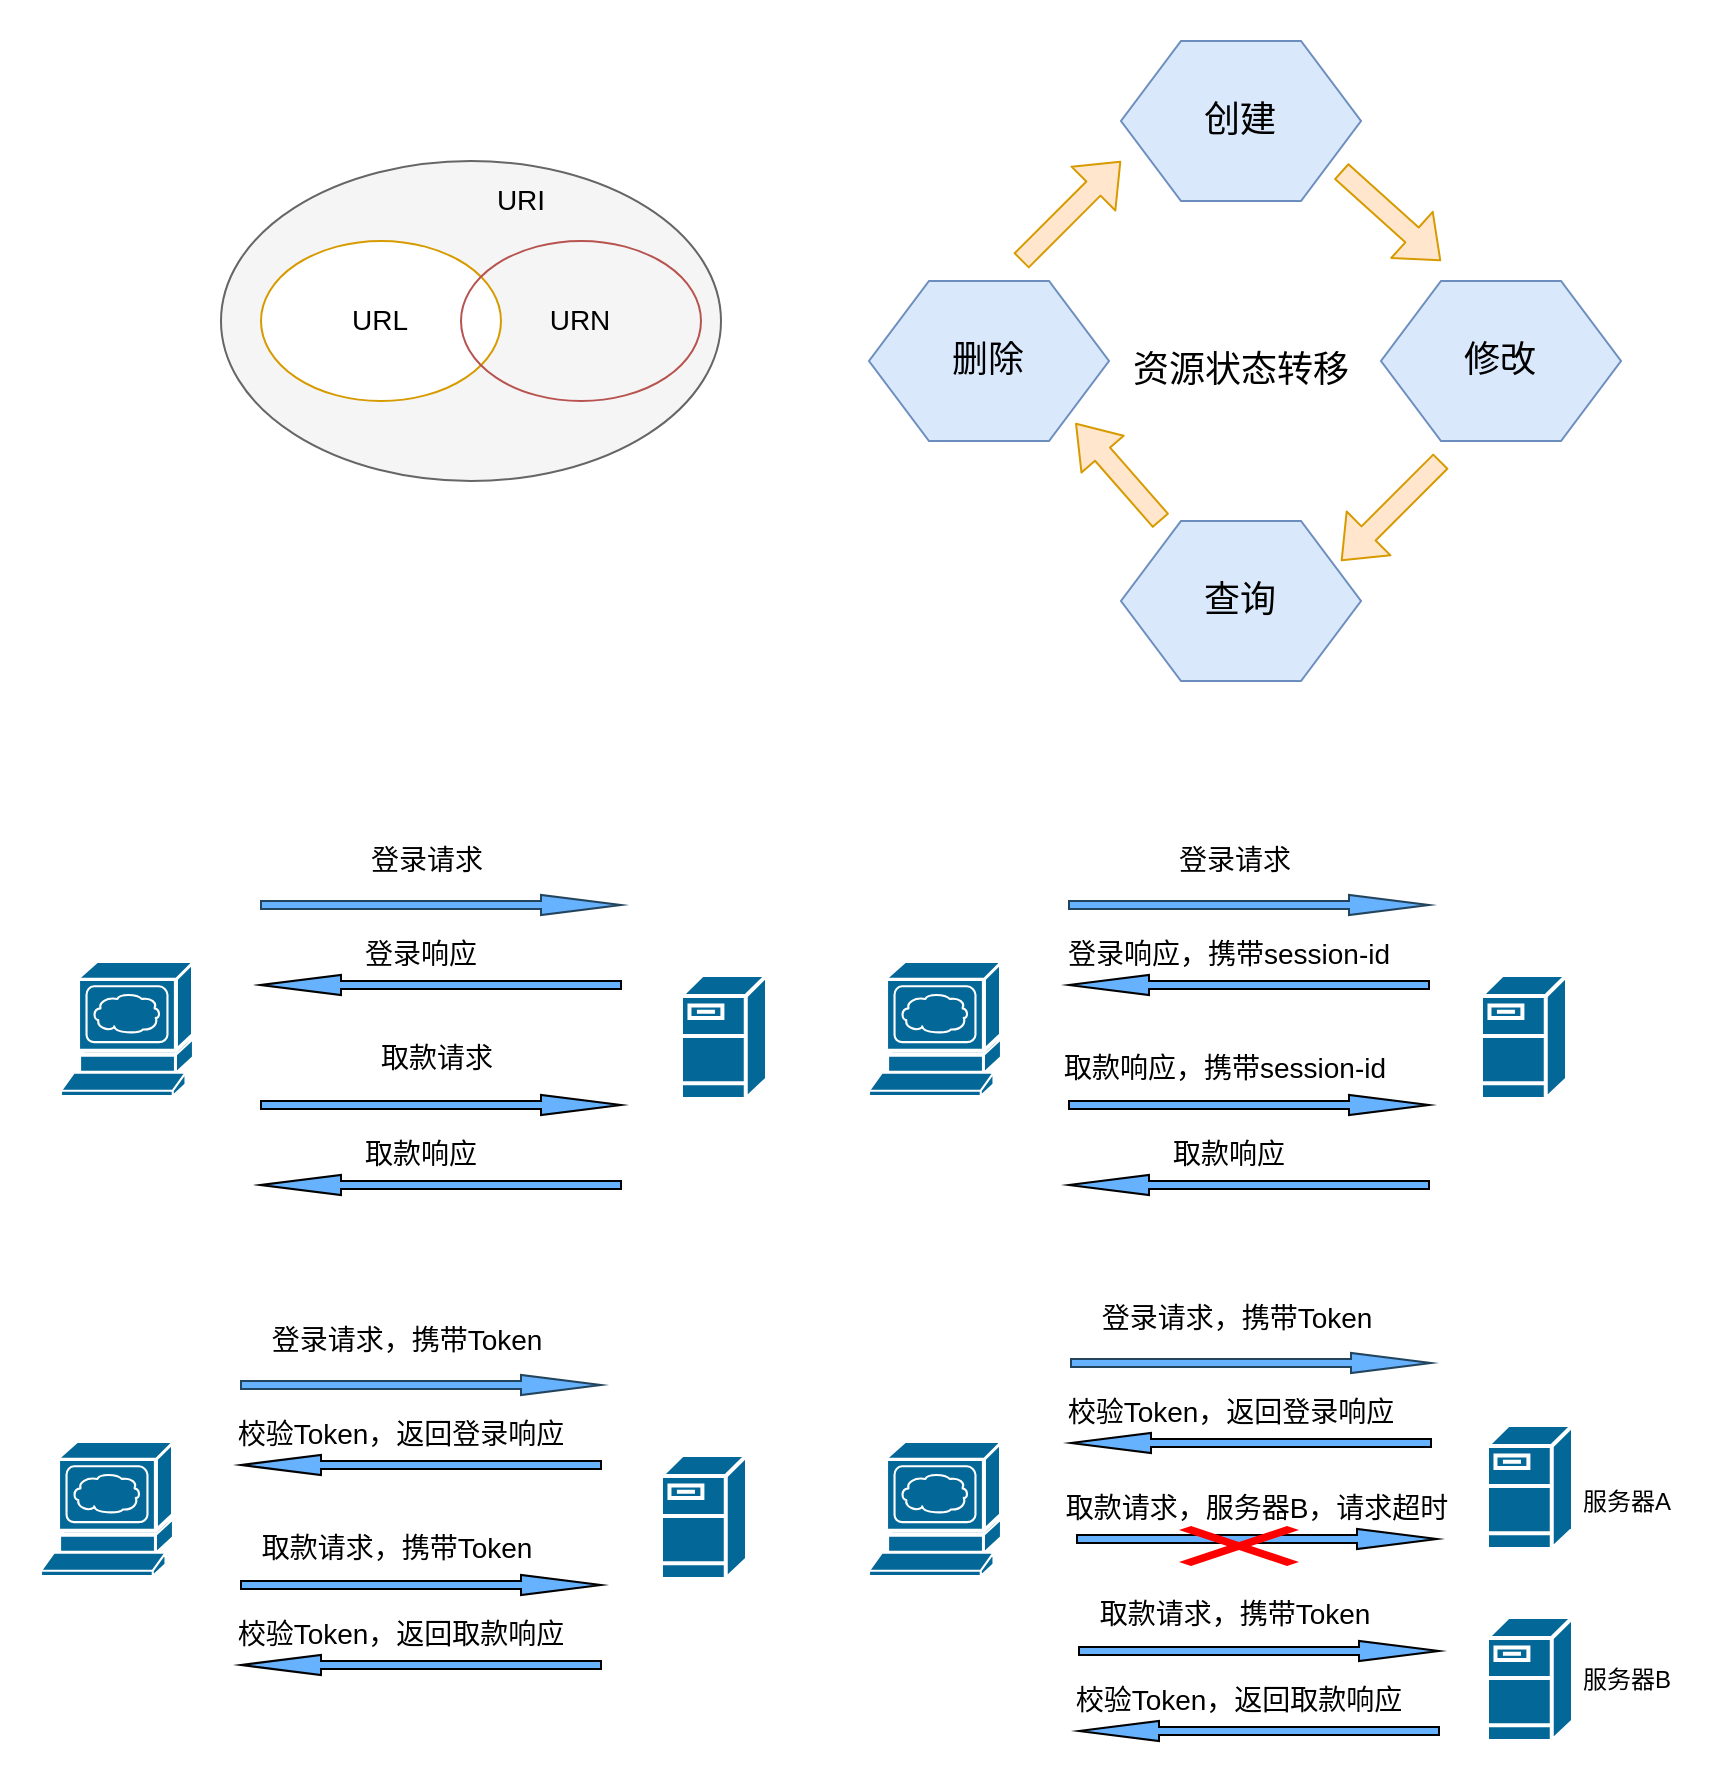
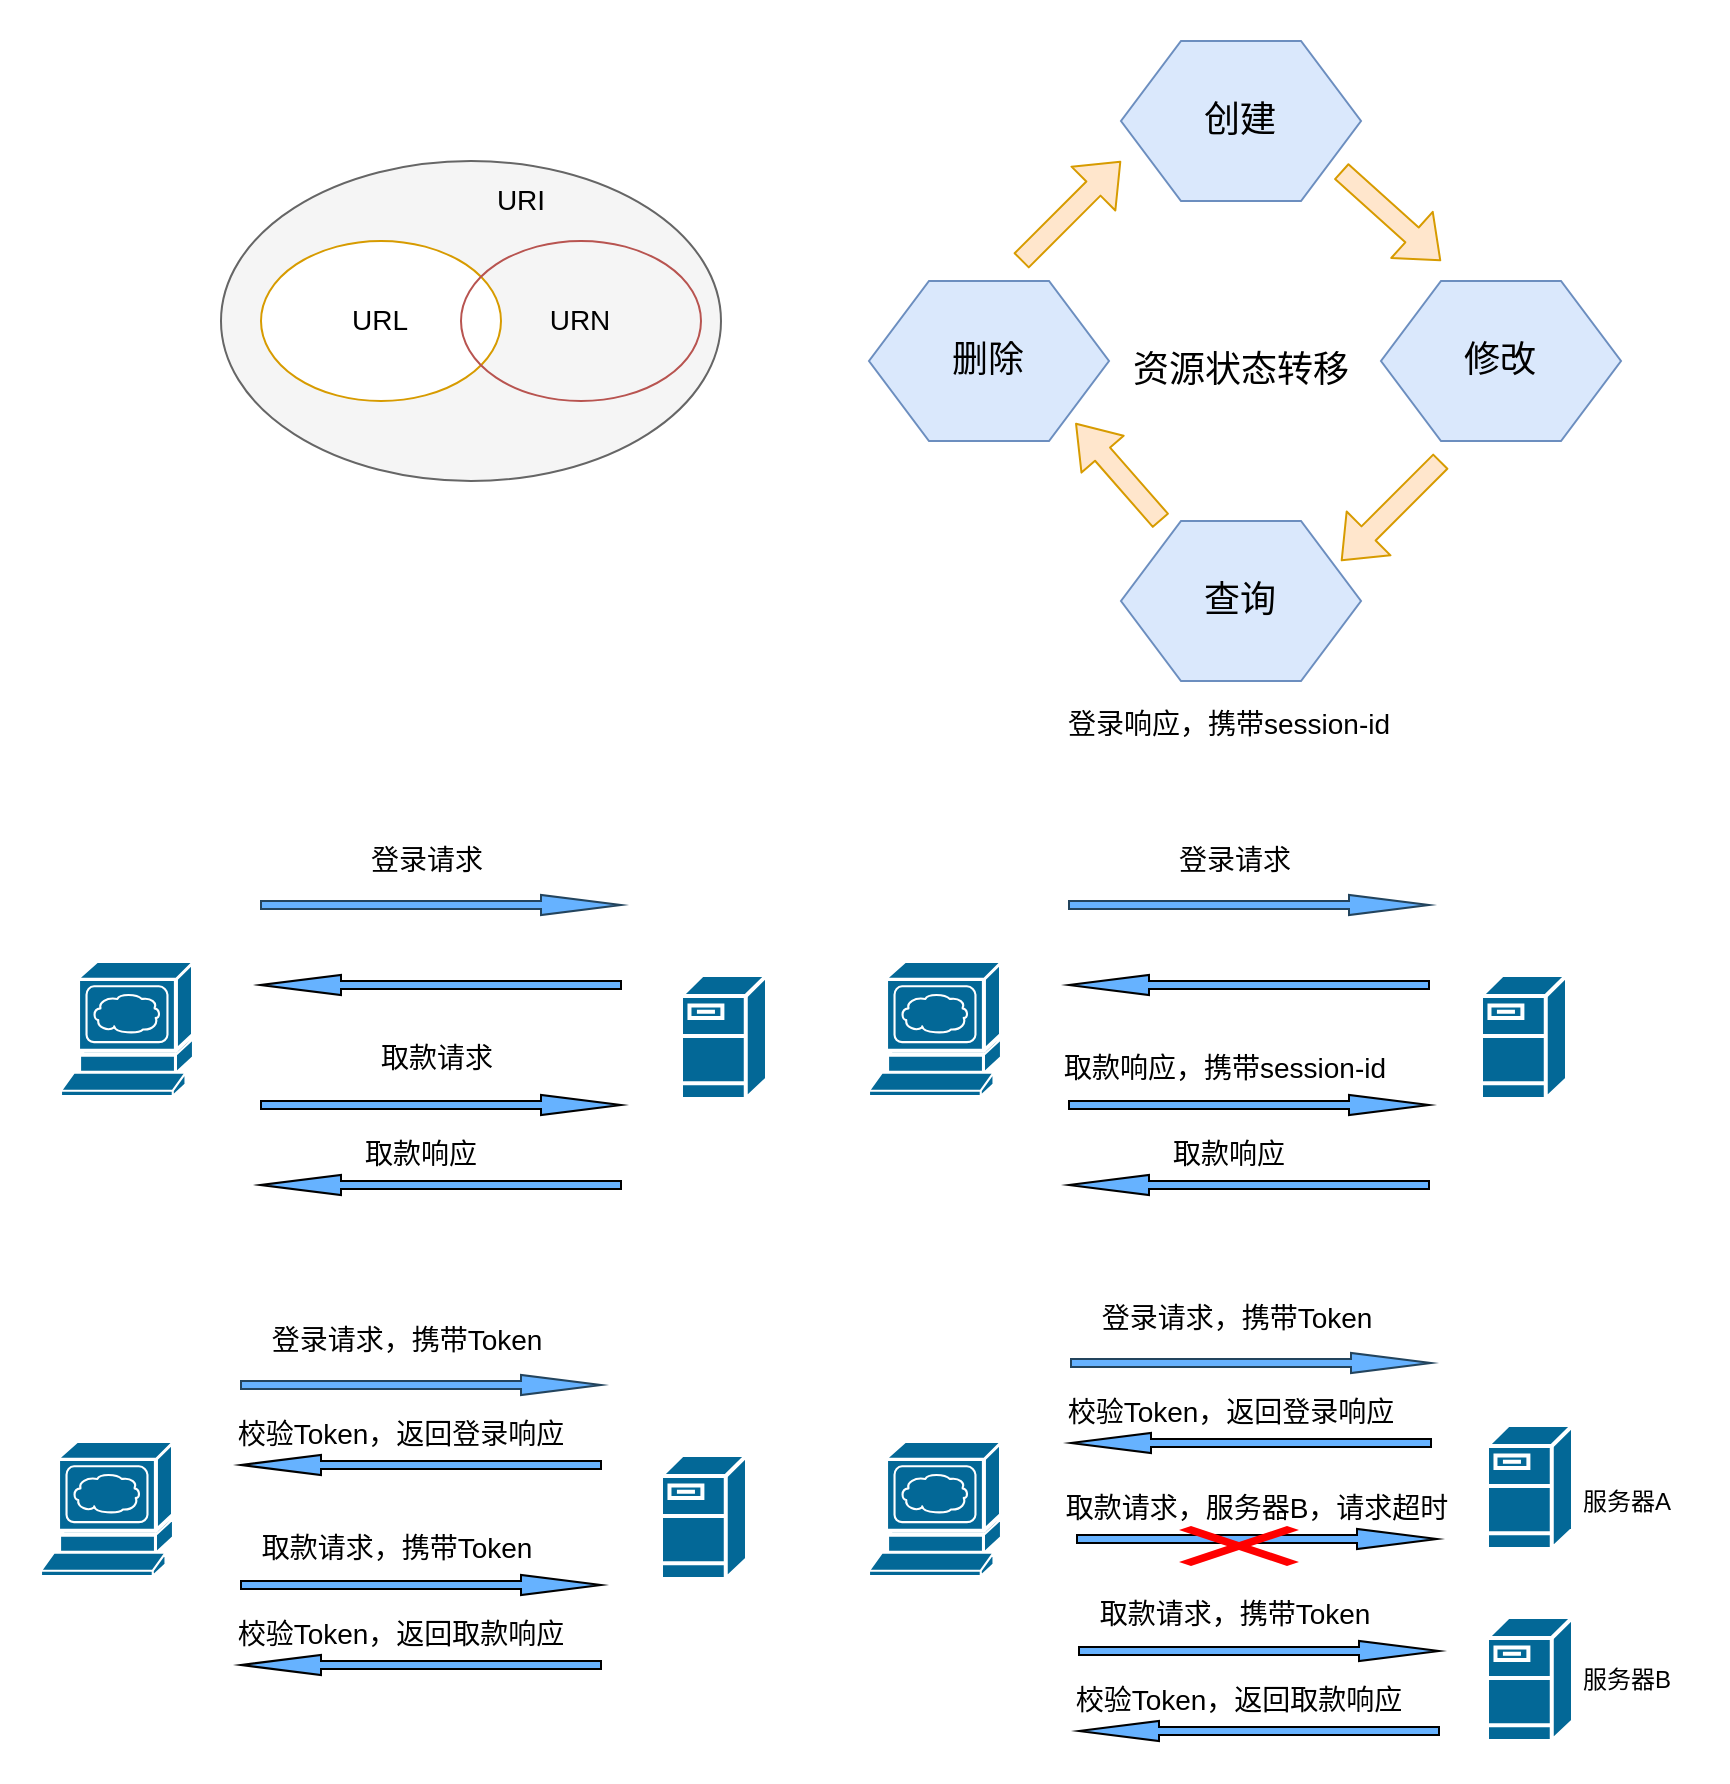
(421, 955) -> none
(1229, 955) -> (1229, 725)
